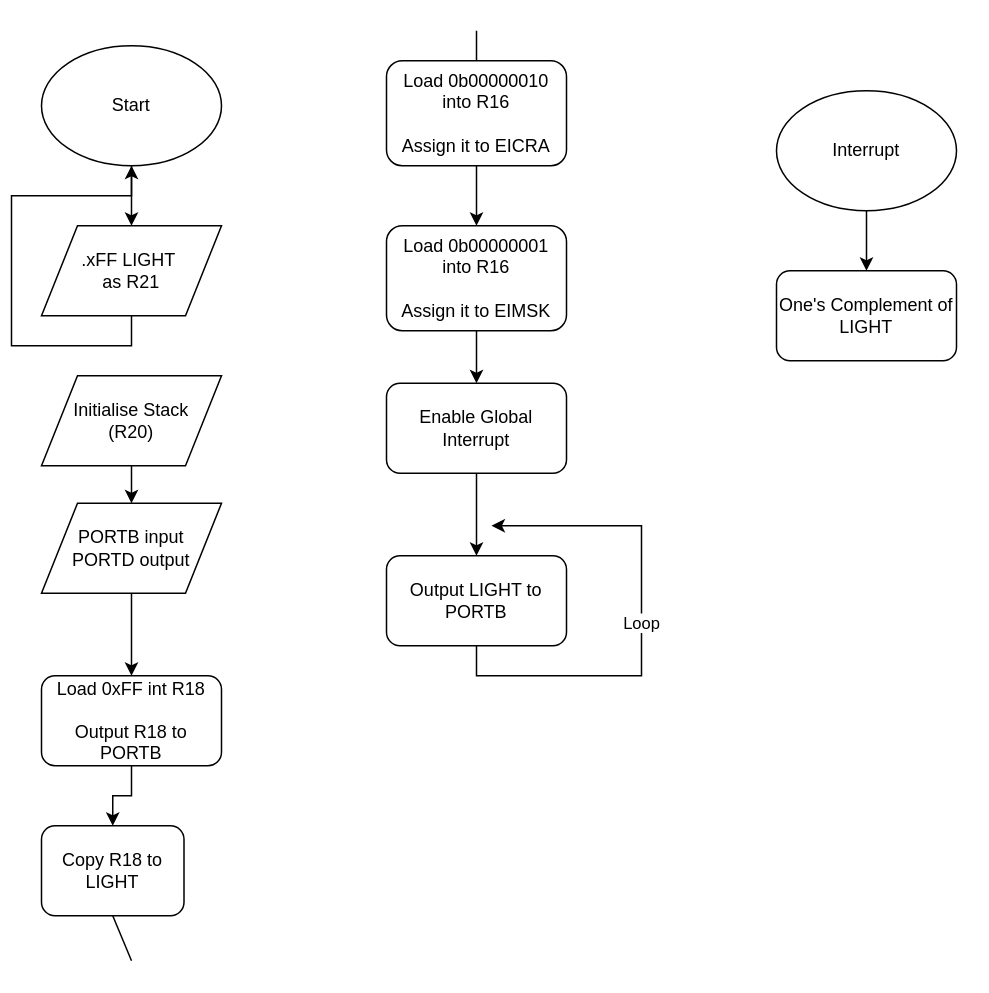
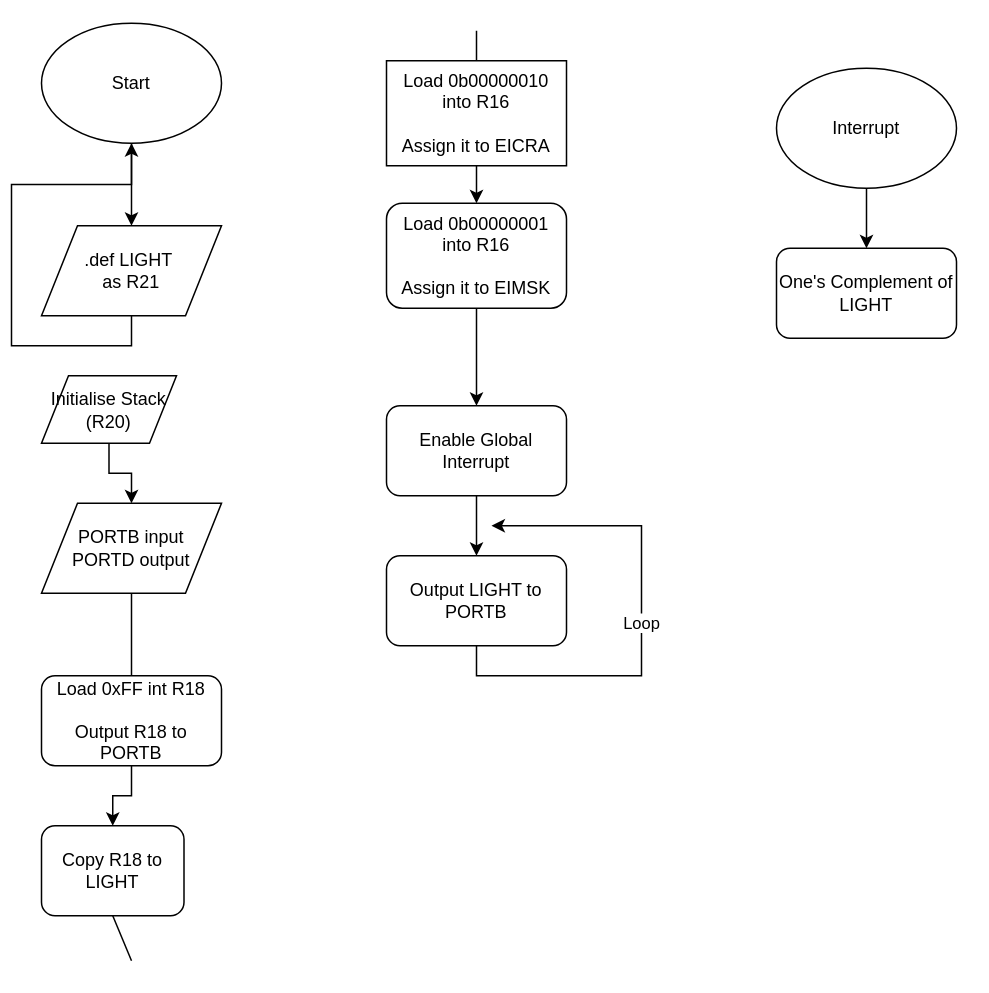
(131, 106) -> (131, 83)
(476, 113) -> (476, 113)
(866, 151) -> (866, 128)
(131, 271) -> (131, 271)
(476, 278) -> (476, 256)
(866, 316) -> (866, 293)
(131, 421) -> (109, 410)
(476, 428) -> (476, 451)
(131, 664) -> (131, 668)
